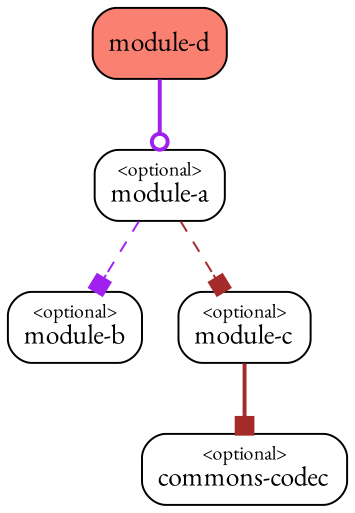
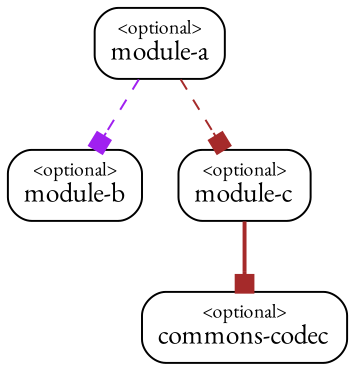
(160, 43) -> none
